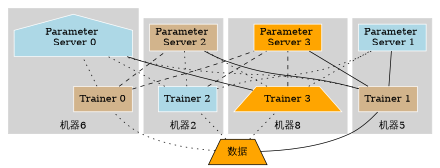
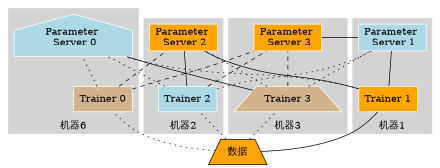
(183, 38) -> (183, 38)
(328, 63) -> (340, 38)
(185, 64) -> (185, 64)
(288, 99) -> (288, 99)
(388, 99) -> (388, 99)
(288, 126) -> (288, 126)
(392, 126) -> (392, 126)
